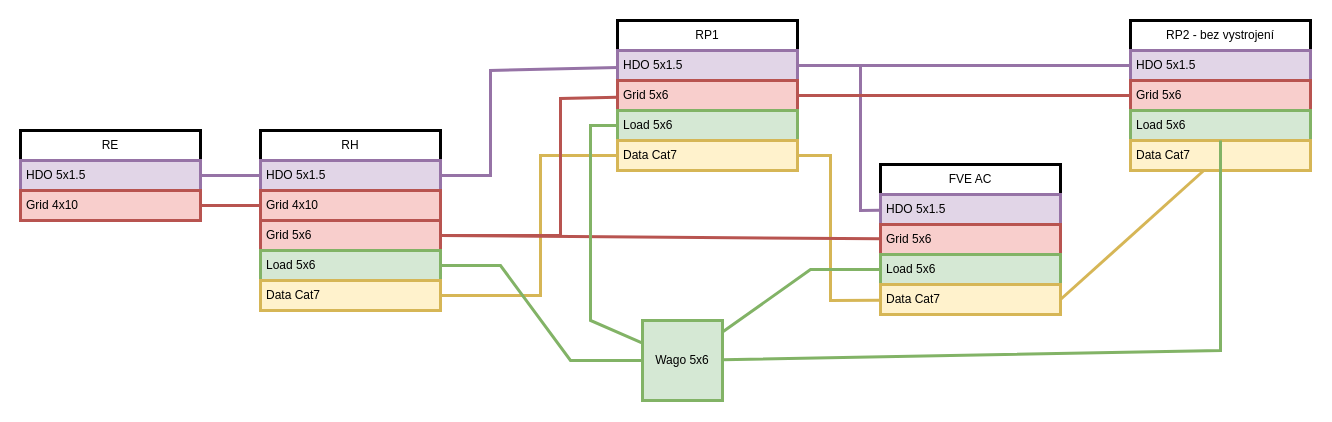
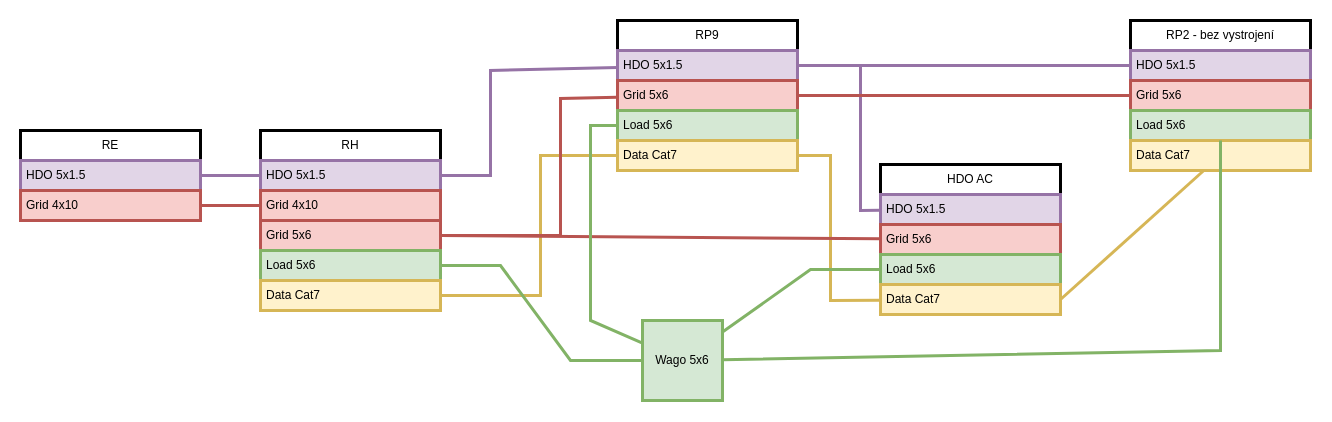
(708, 36) -> (708, 36)
(971, 180) -> (971, 180)
